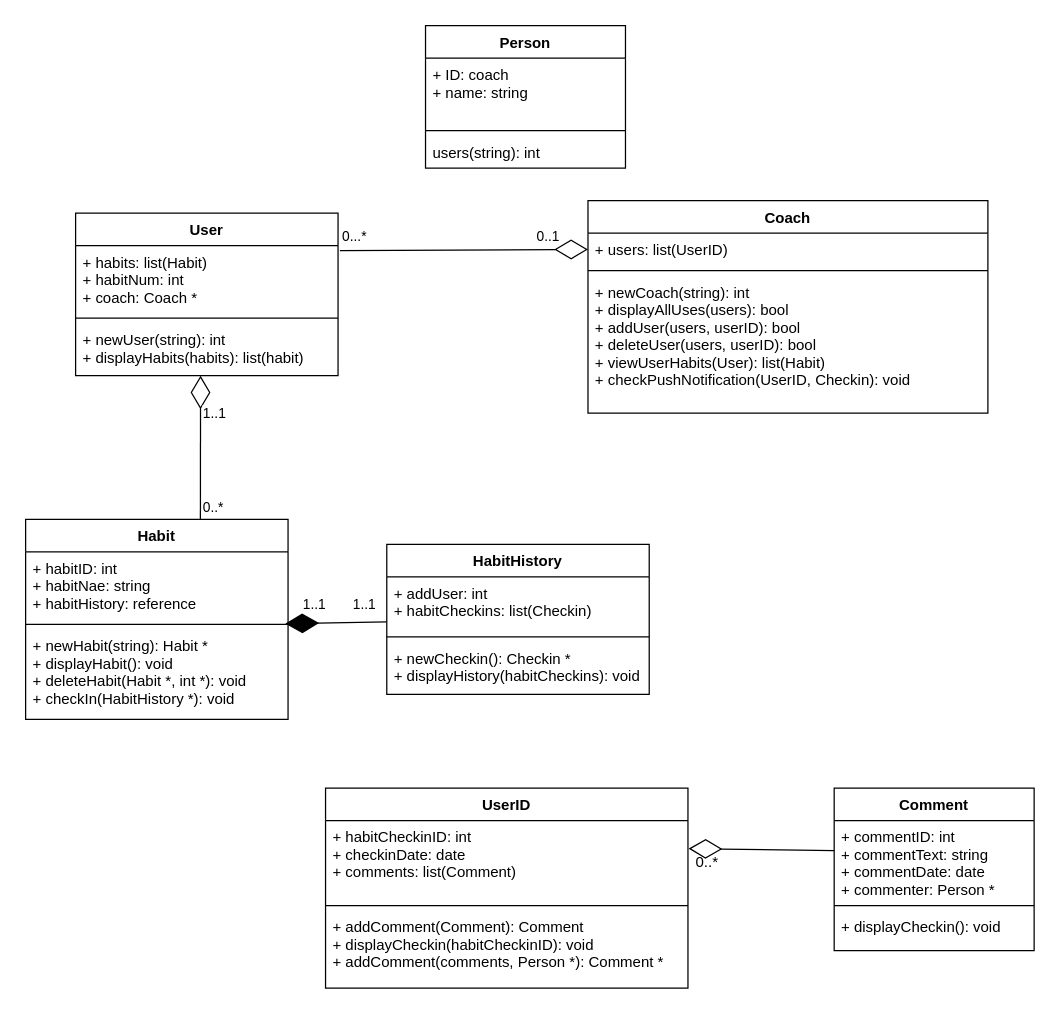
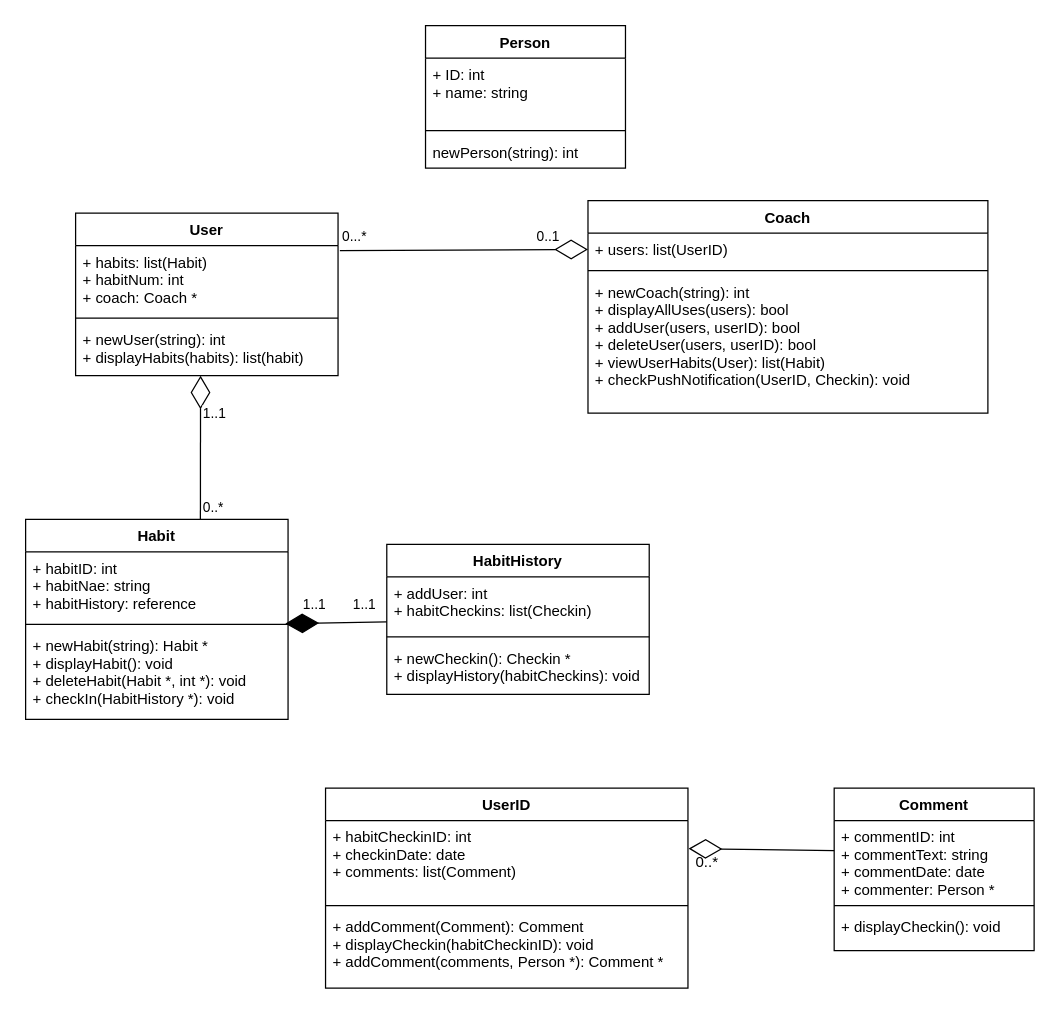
(473, 75) -> (463, 75)
(500, 153) -> (517, 153)
